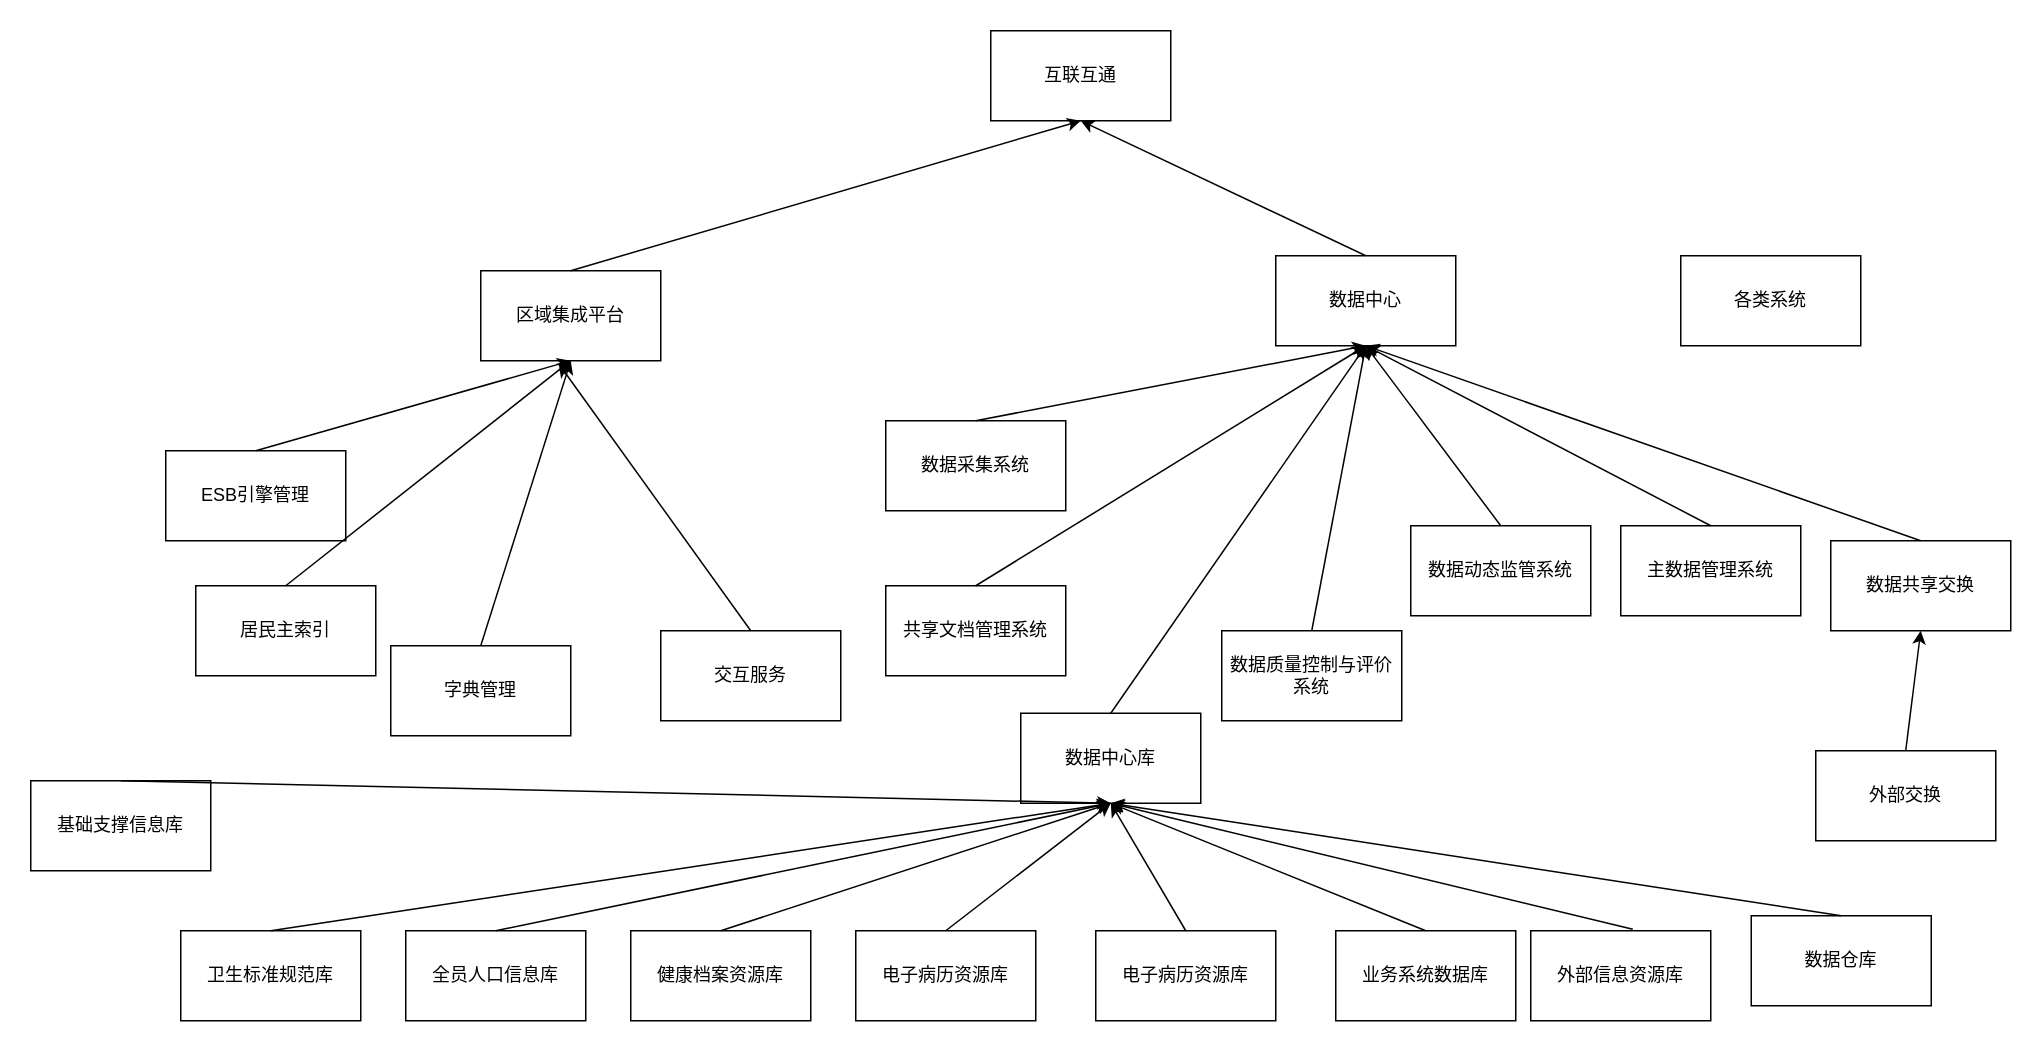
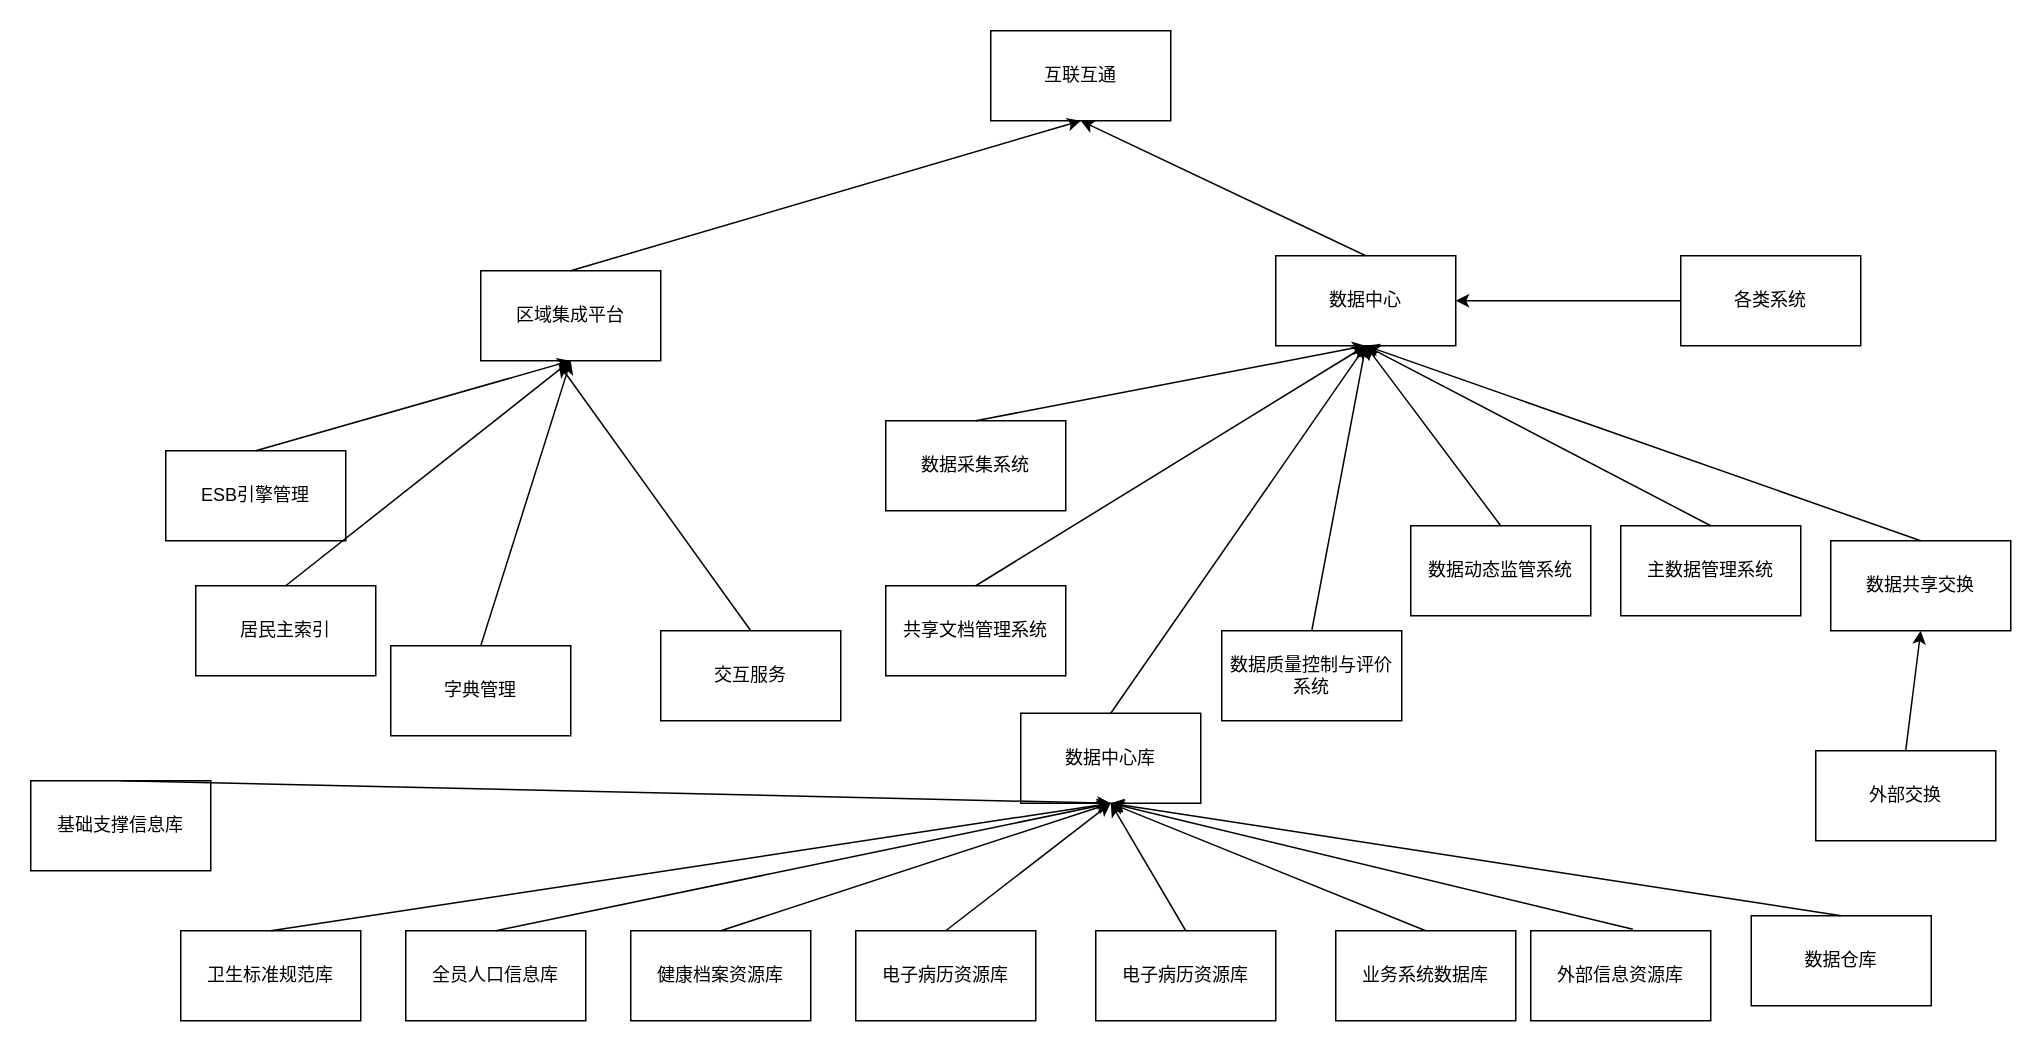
none -> (1574, 301)
